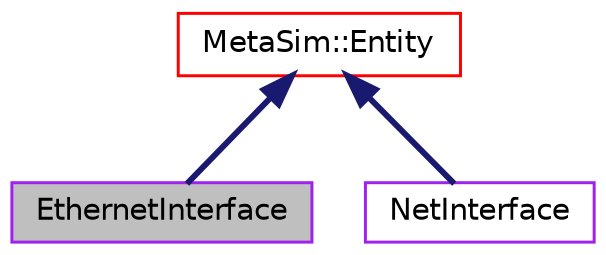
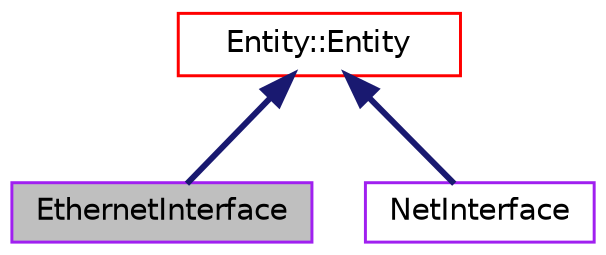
(319, 45) -> (319, 45)
